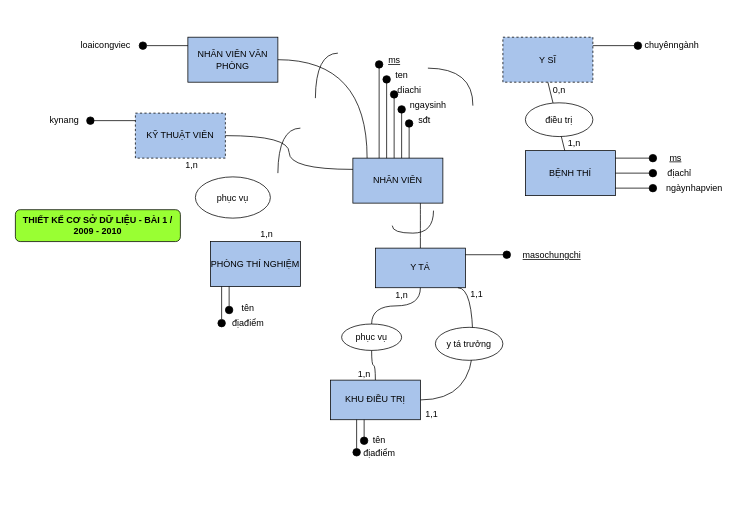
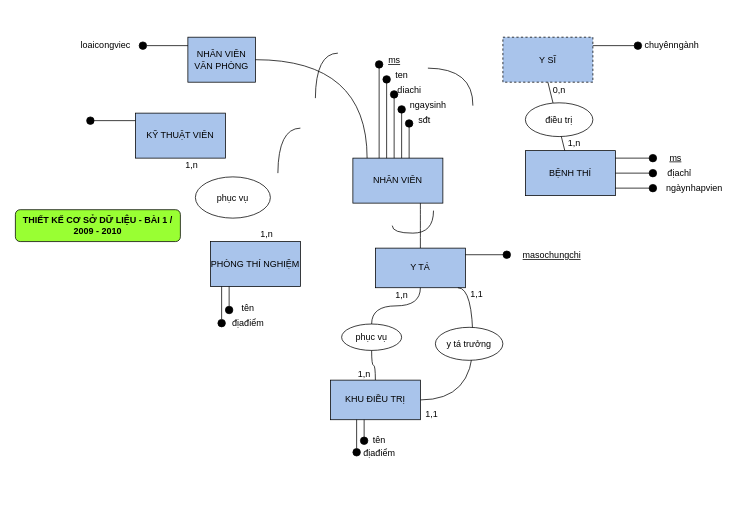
(233, 59) -> (222, 59)
(64, 120) -> none
(180, 135) -> (180, 135)
(289, 152) -> none
